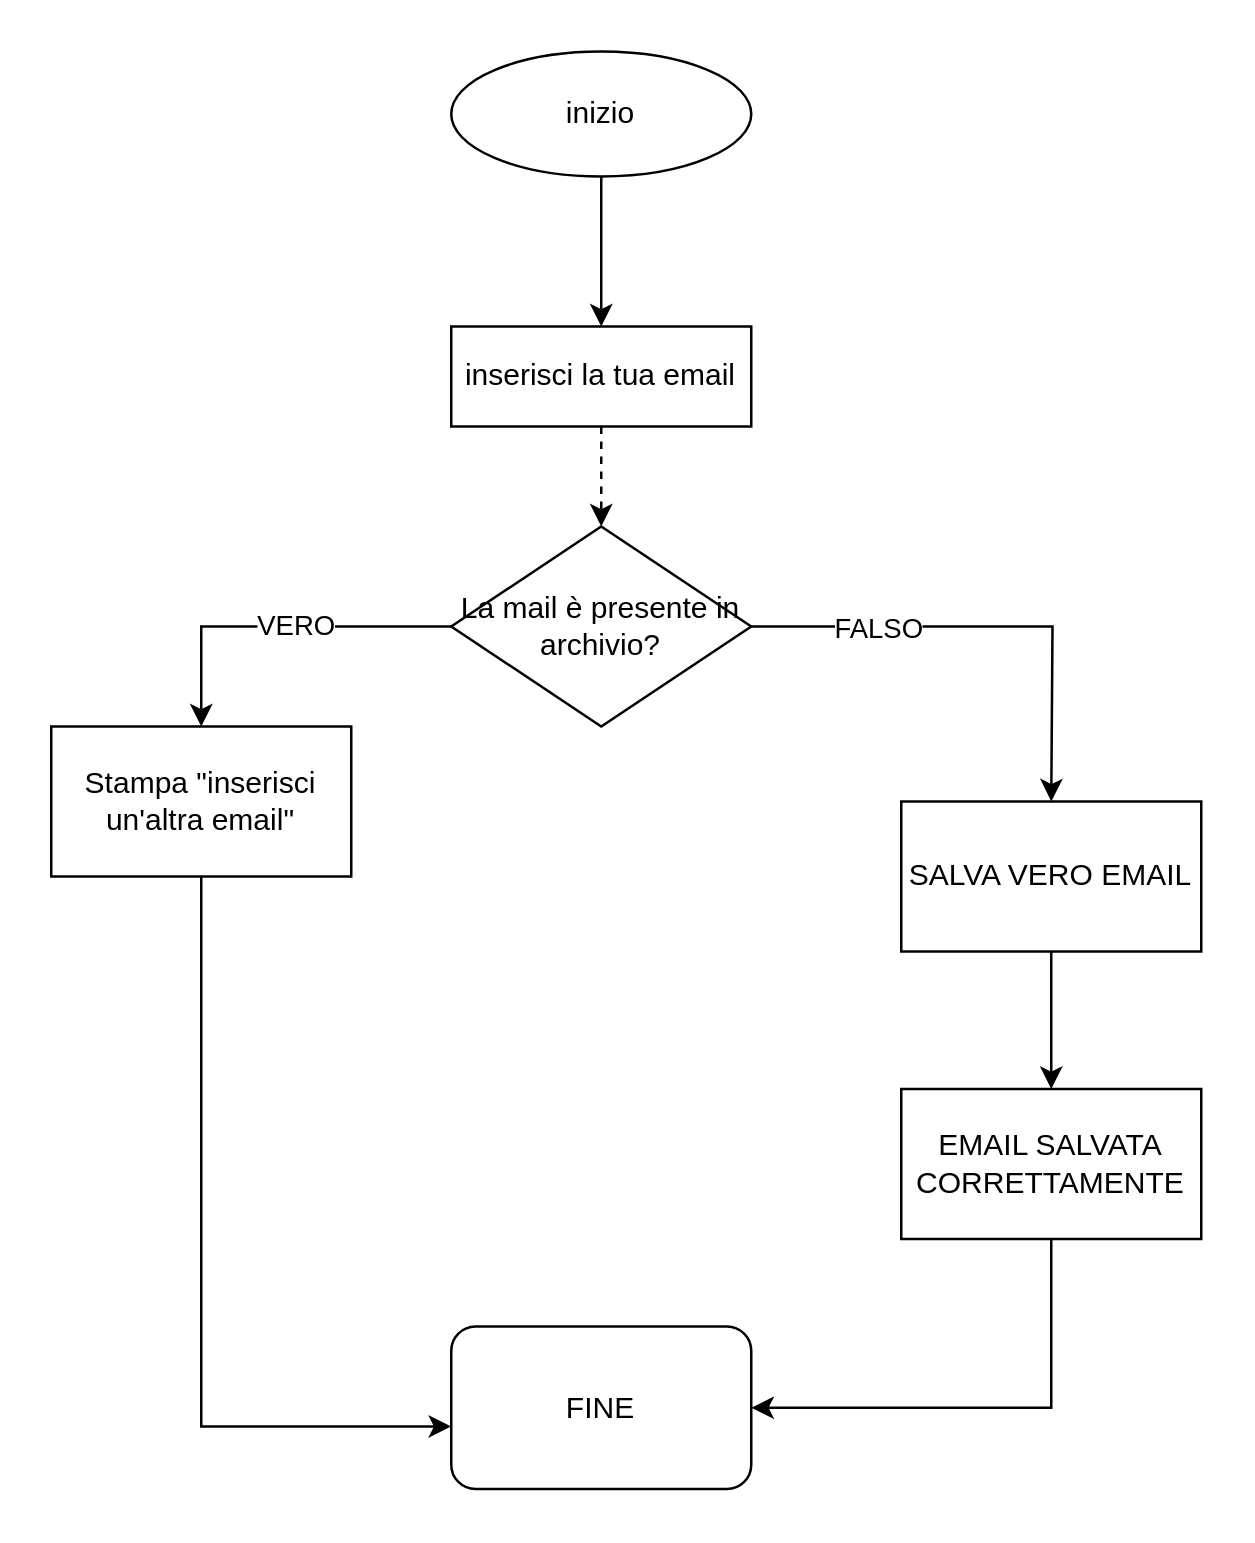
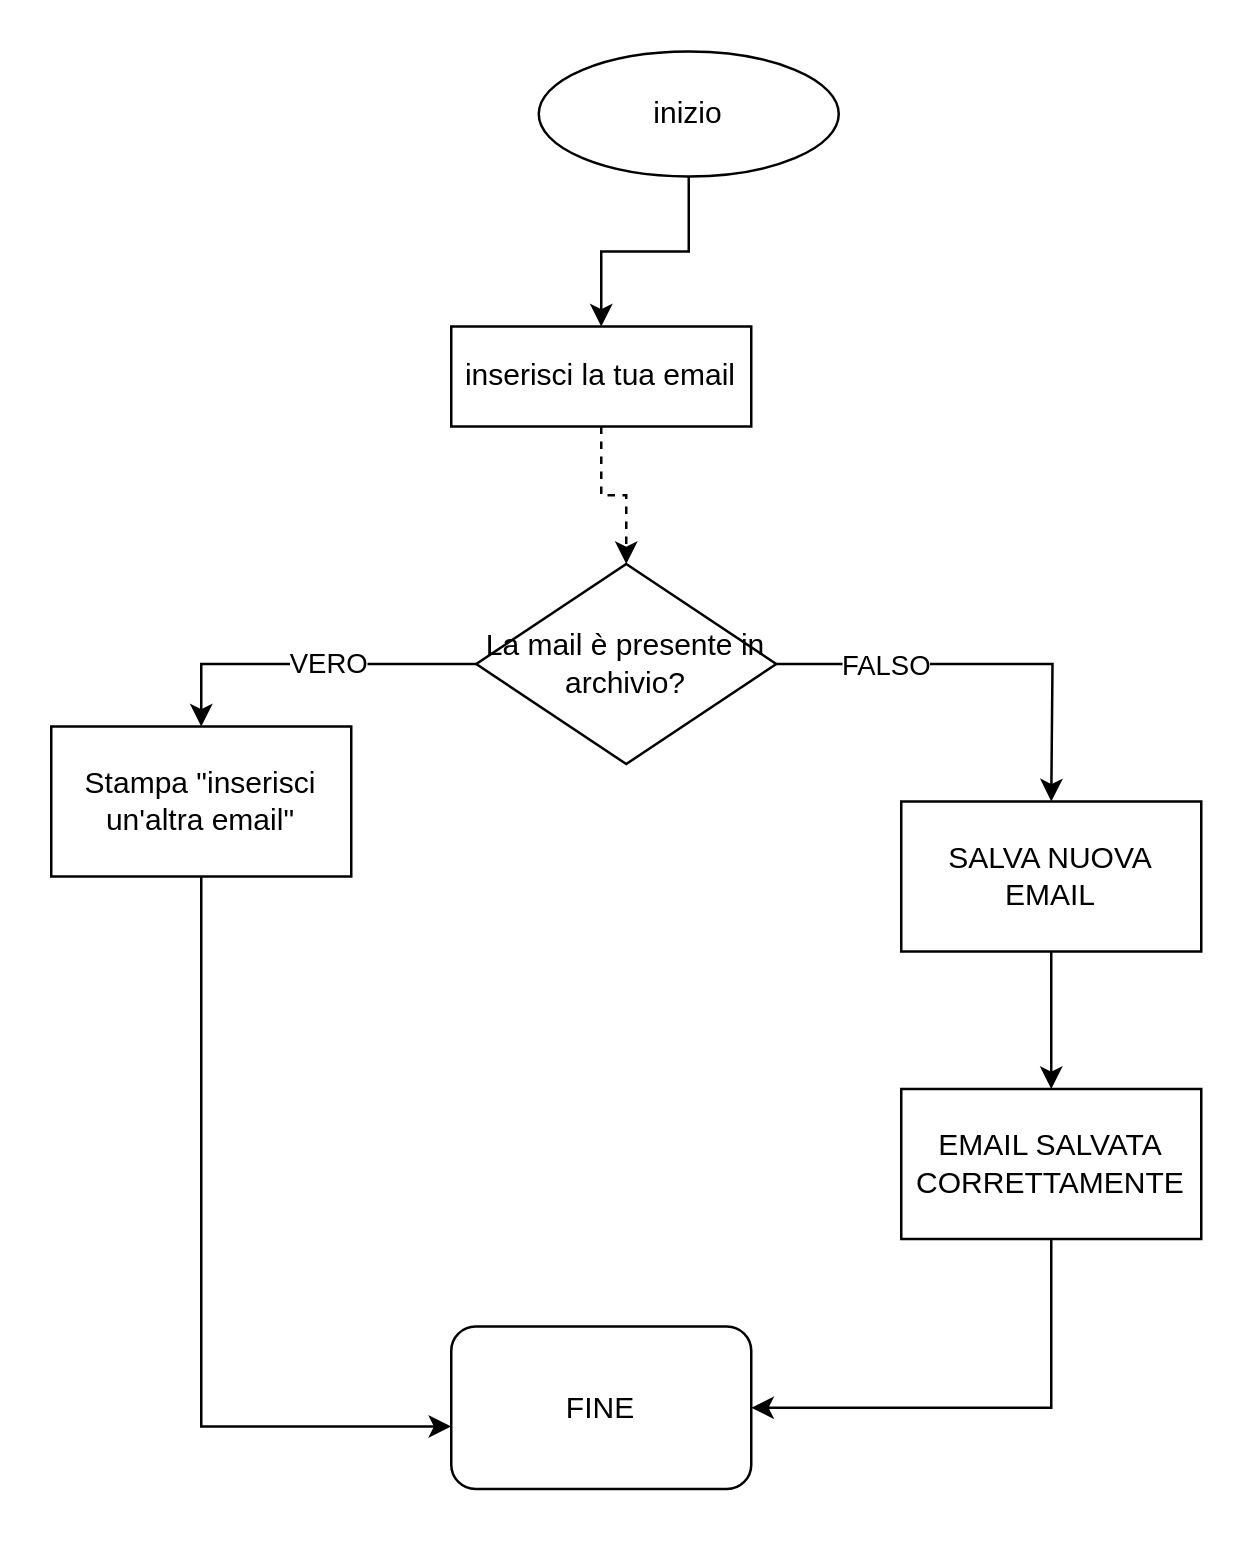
(601, 114) -> (689, 114)
(601, 626) -> (626, 664)
(1051, 876) -> (1051, 876)
